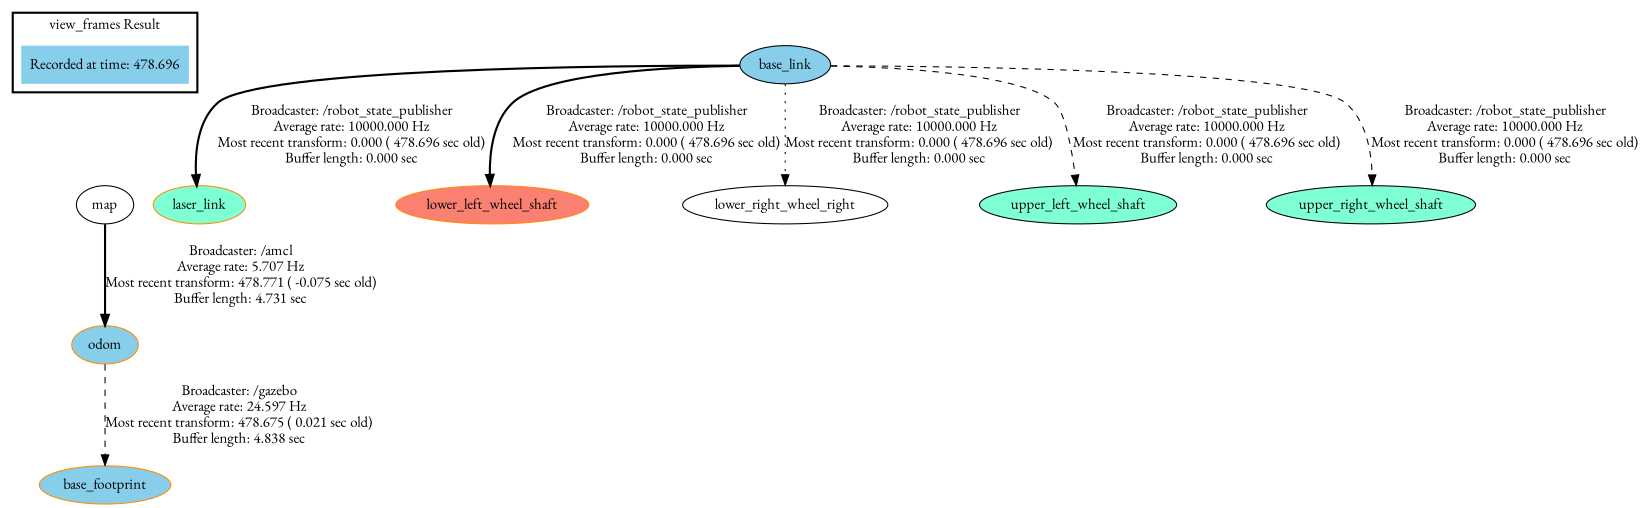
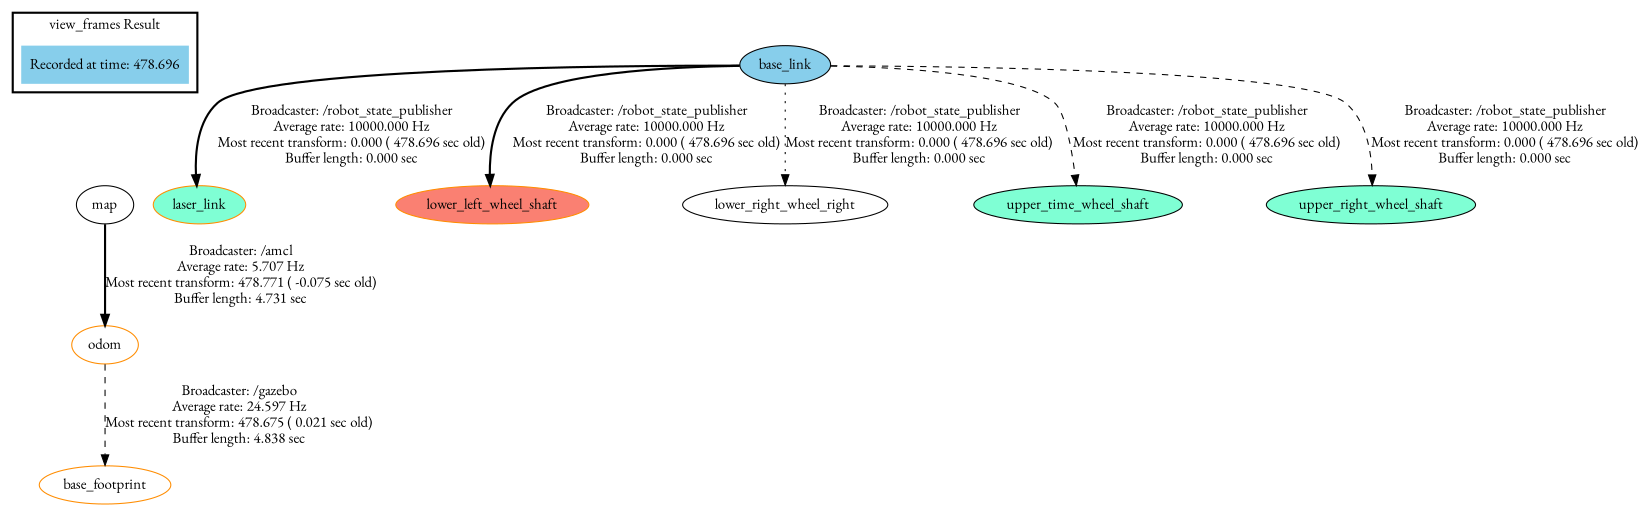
(1078, 205) -> (1078, 205)
(105, 345) -> (105, 345)
(105, 485) -> (105, 485)
